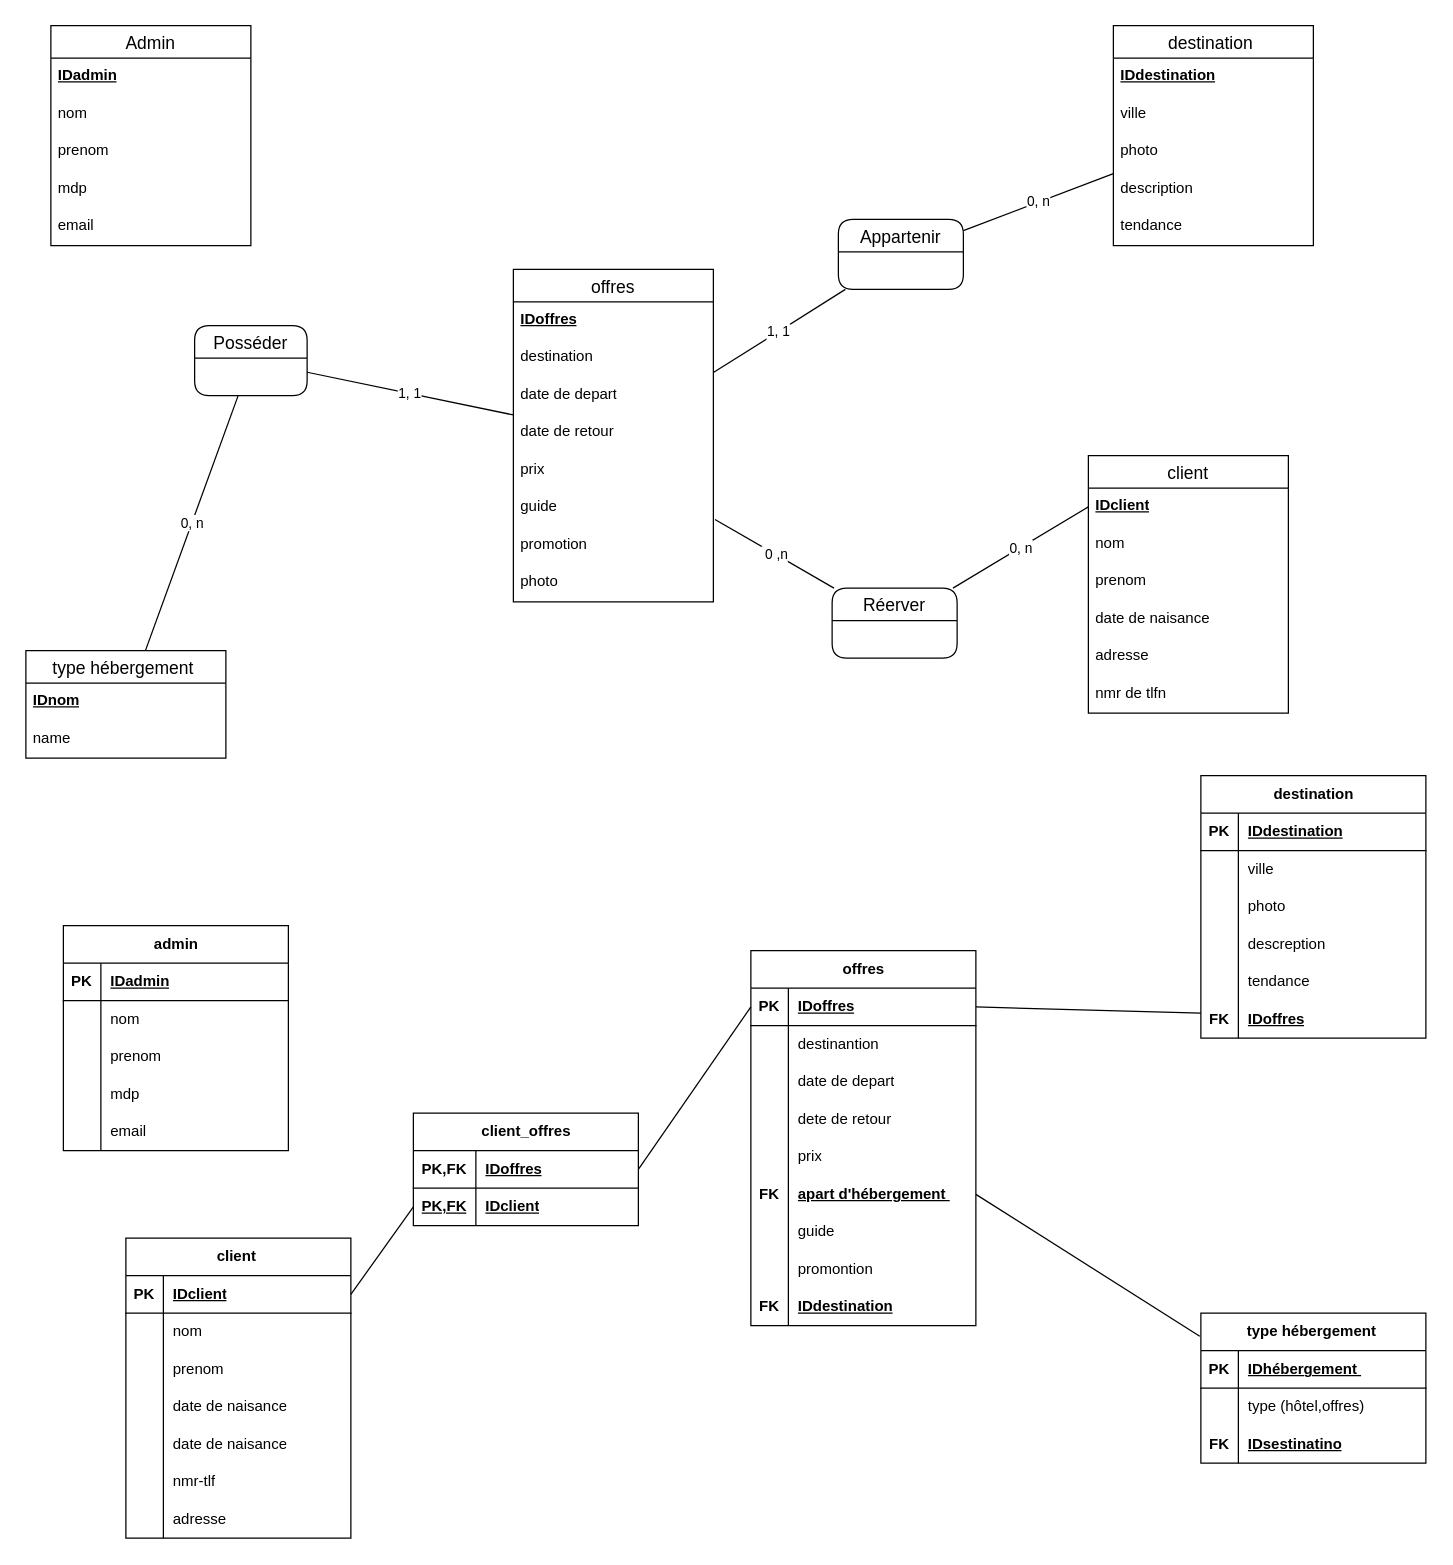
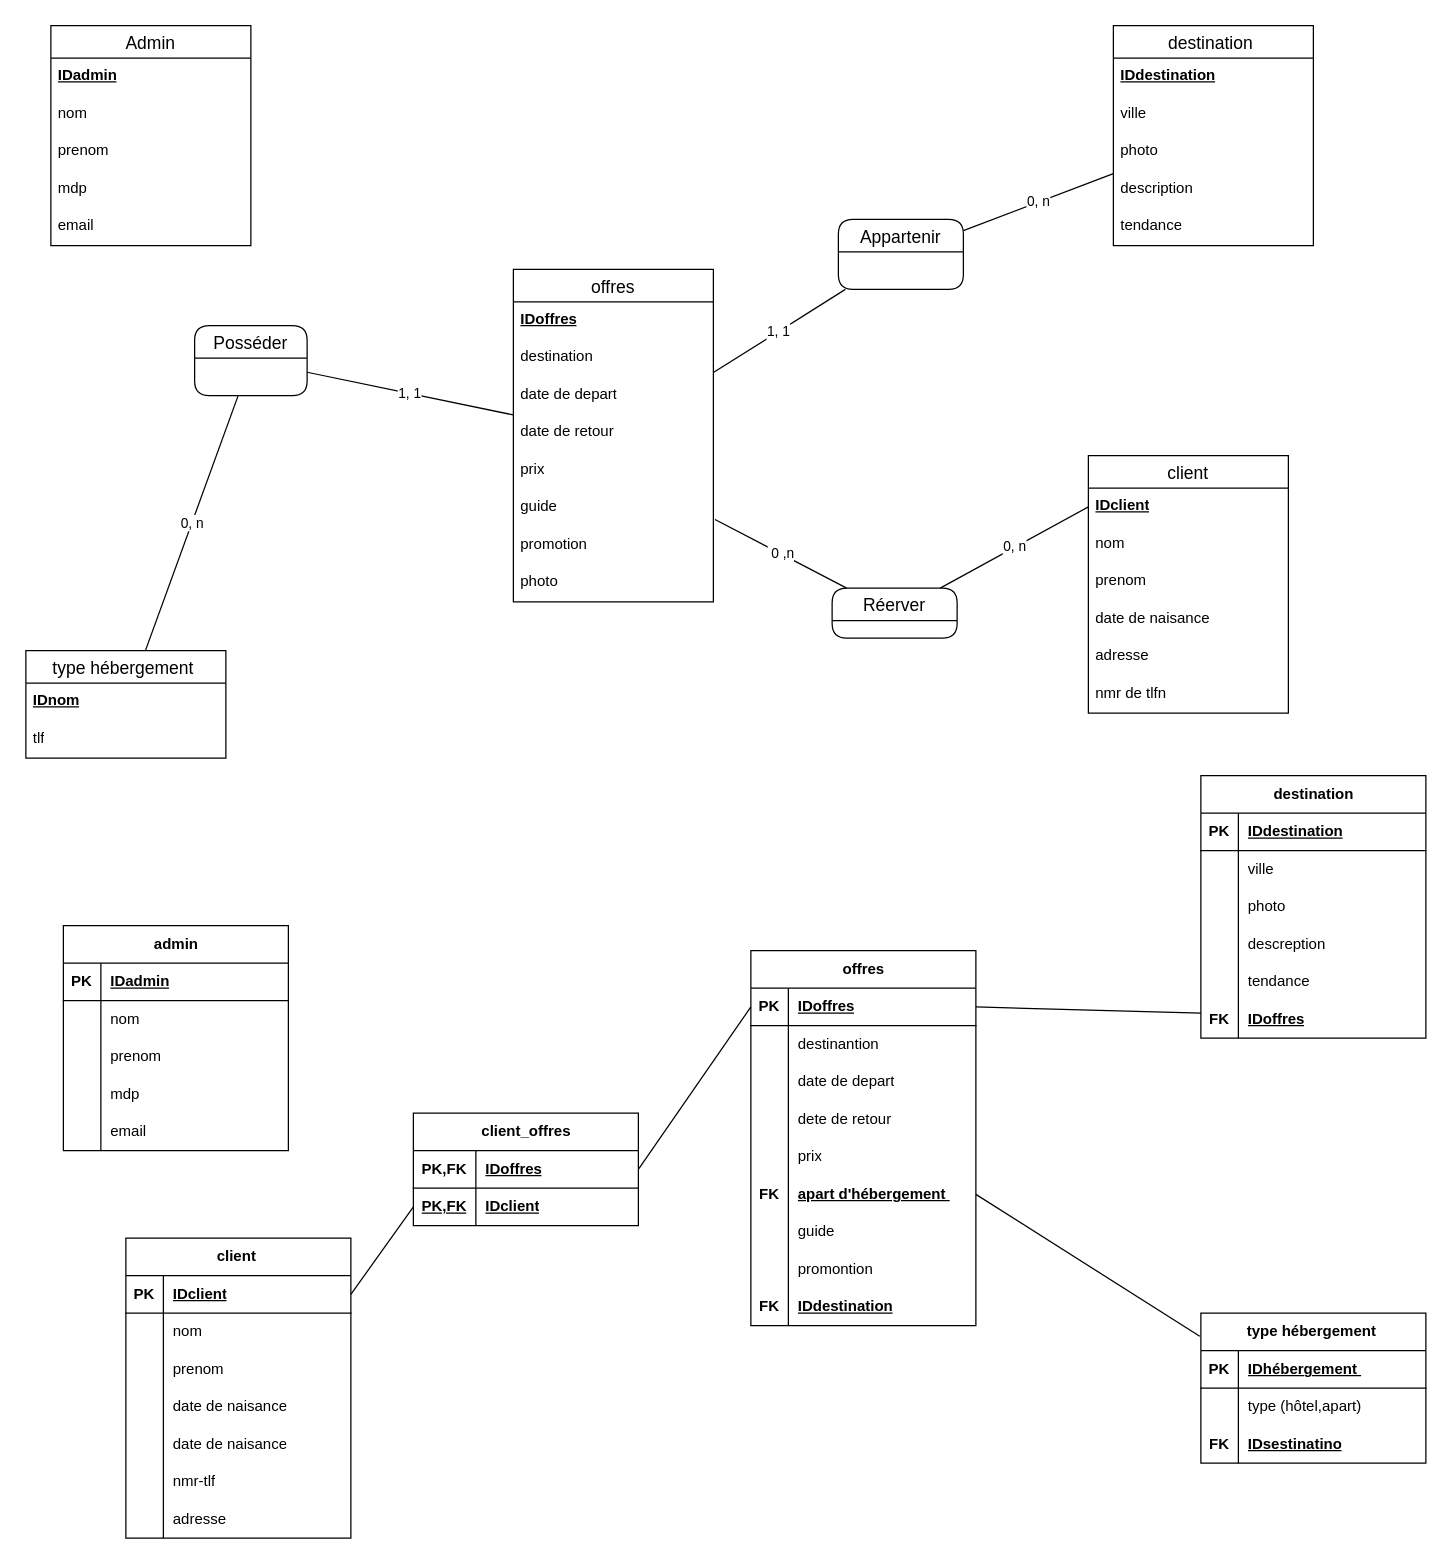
(894, 623) -> (894, 613)
(50, 738) -> (44, 738)
(1322, 1407) -> (1318, 1407)
